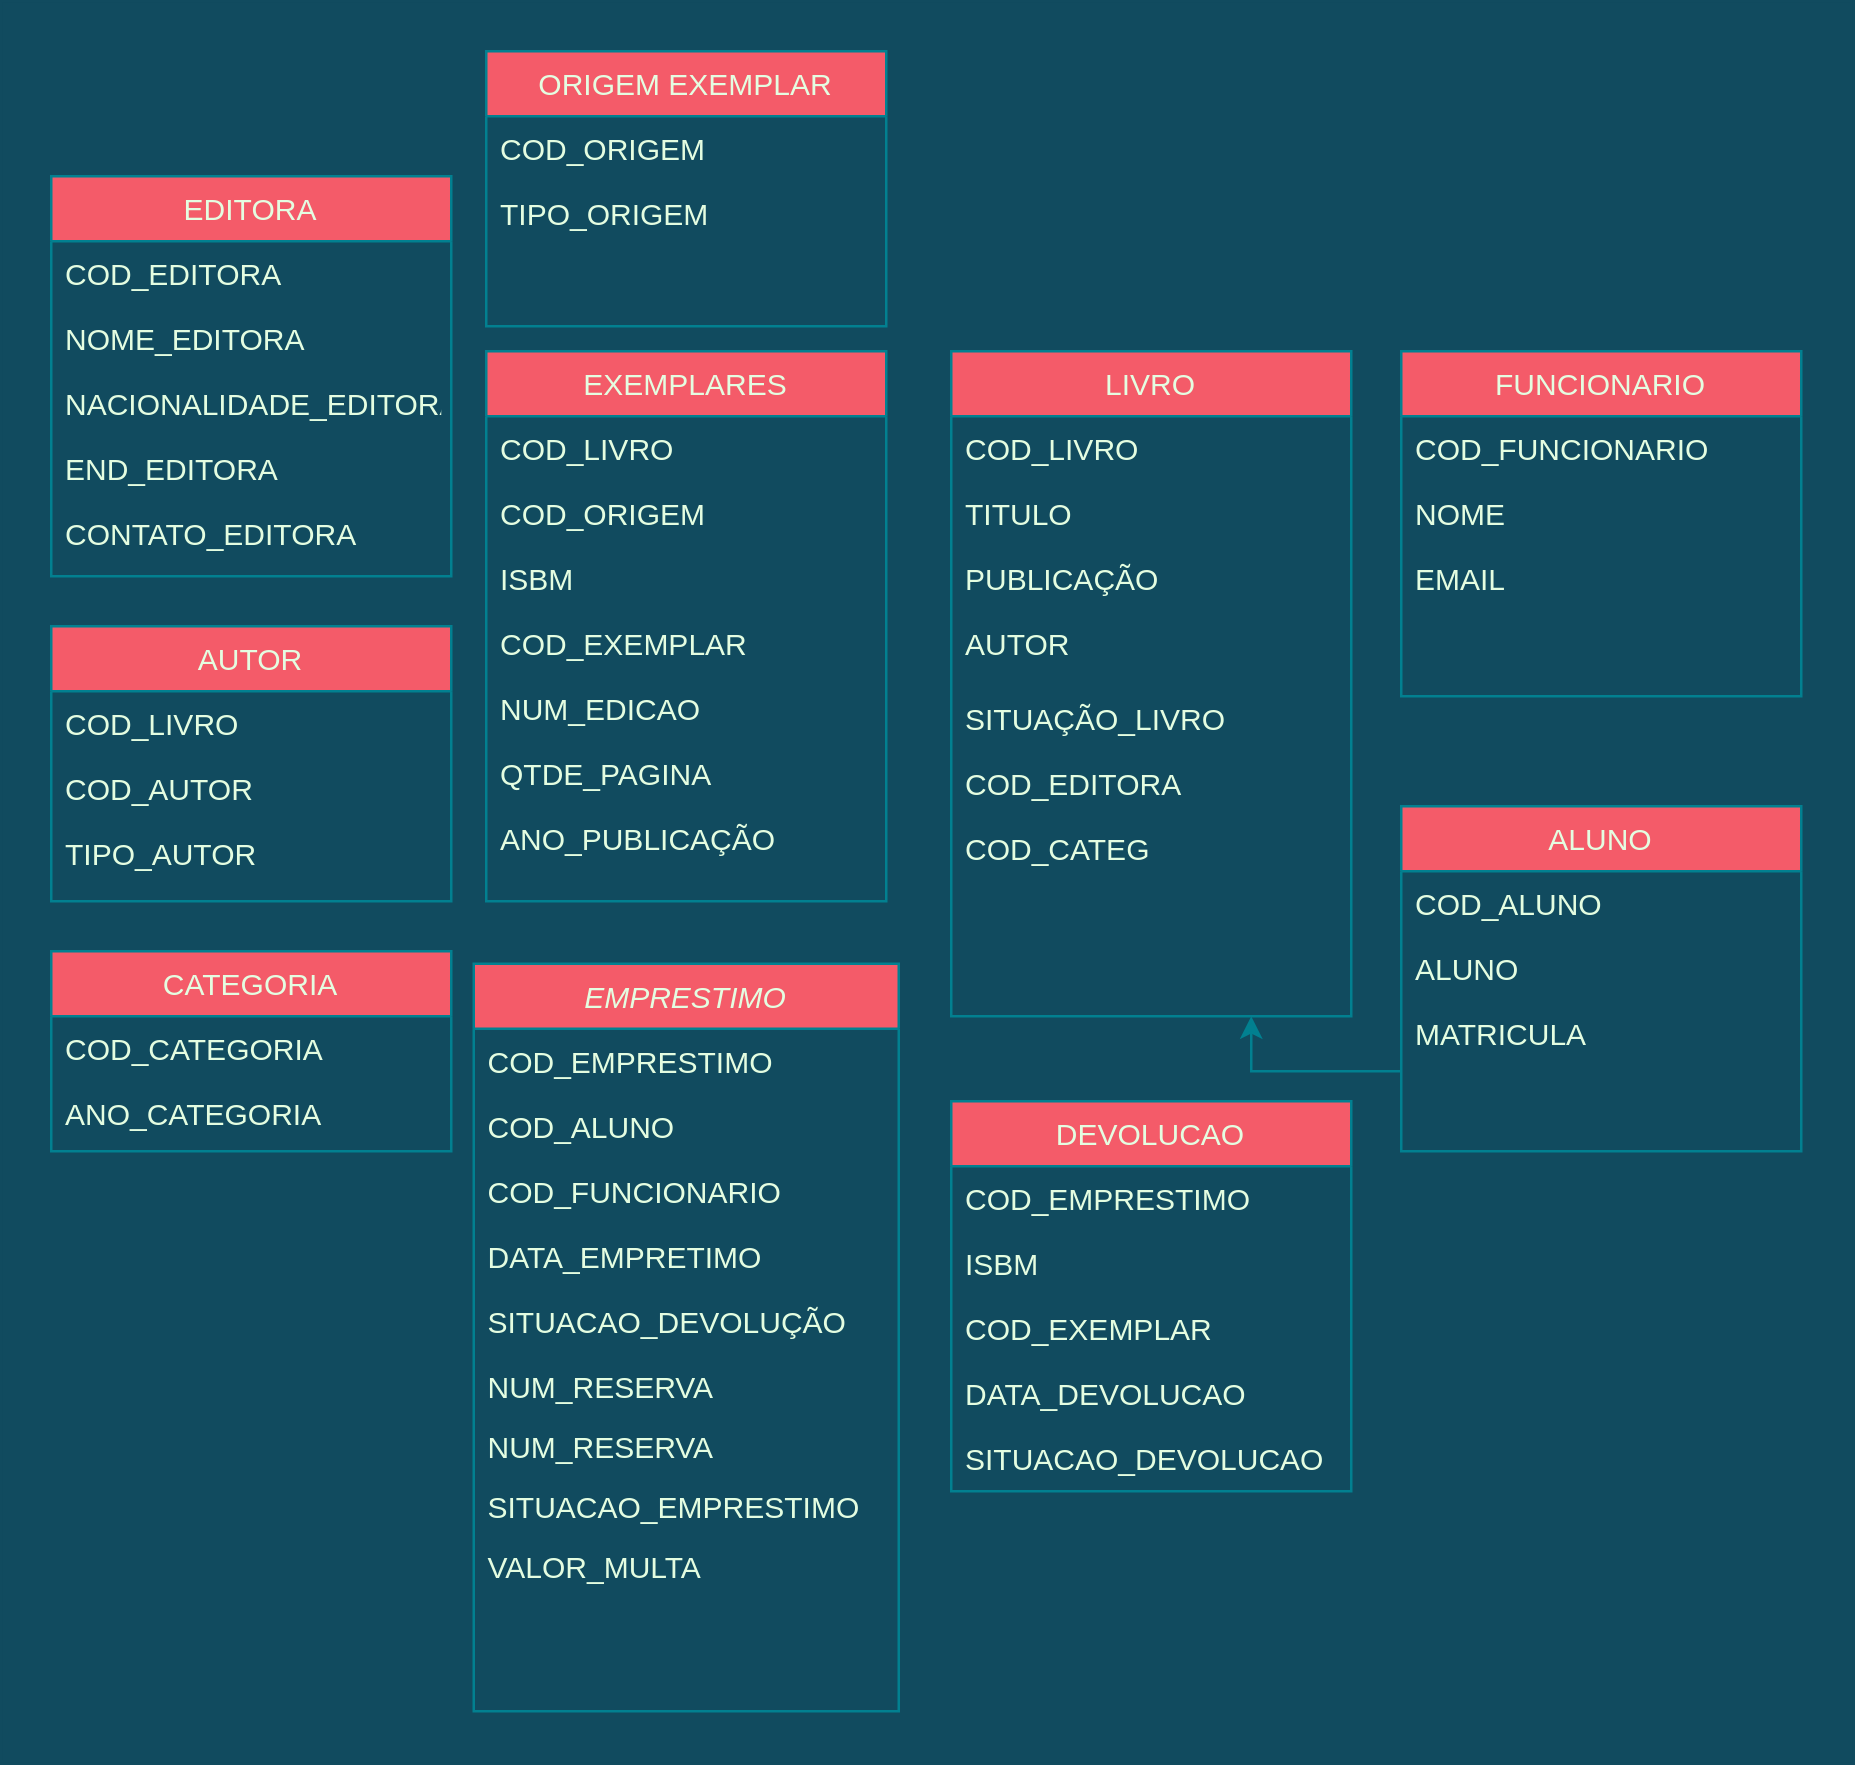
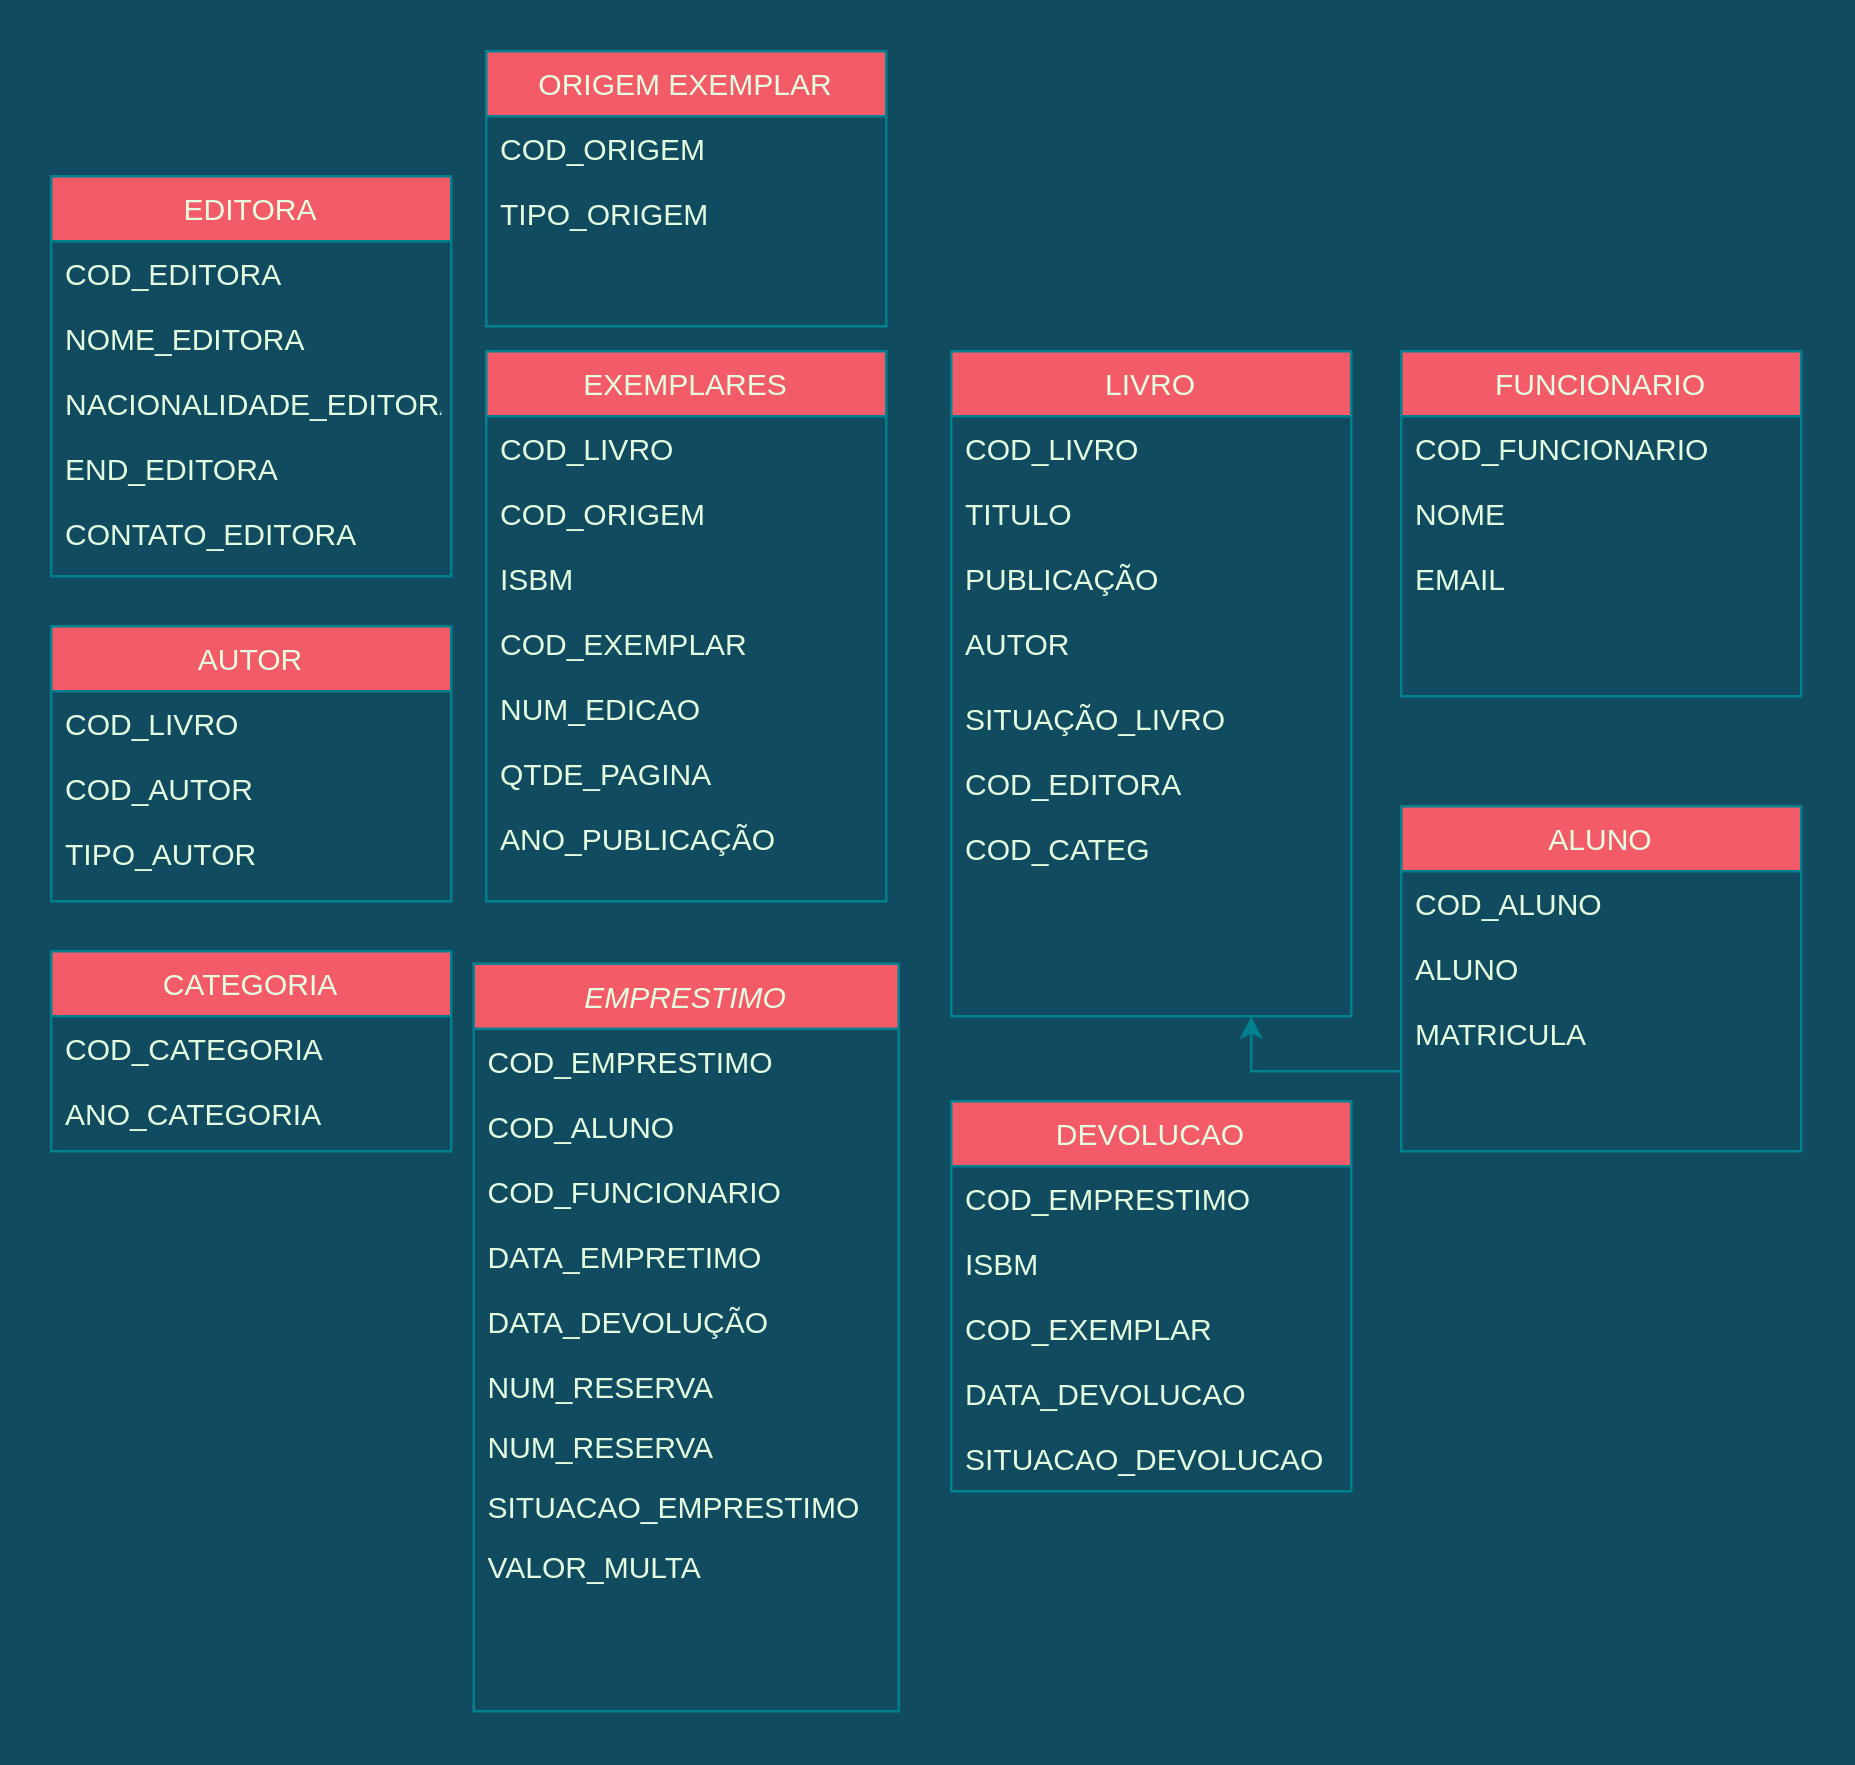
(639, 1323) -> (605, 1323)
